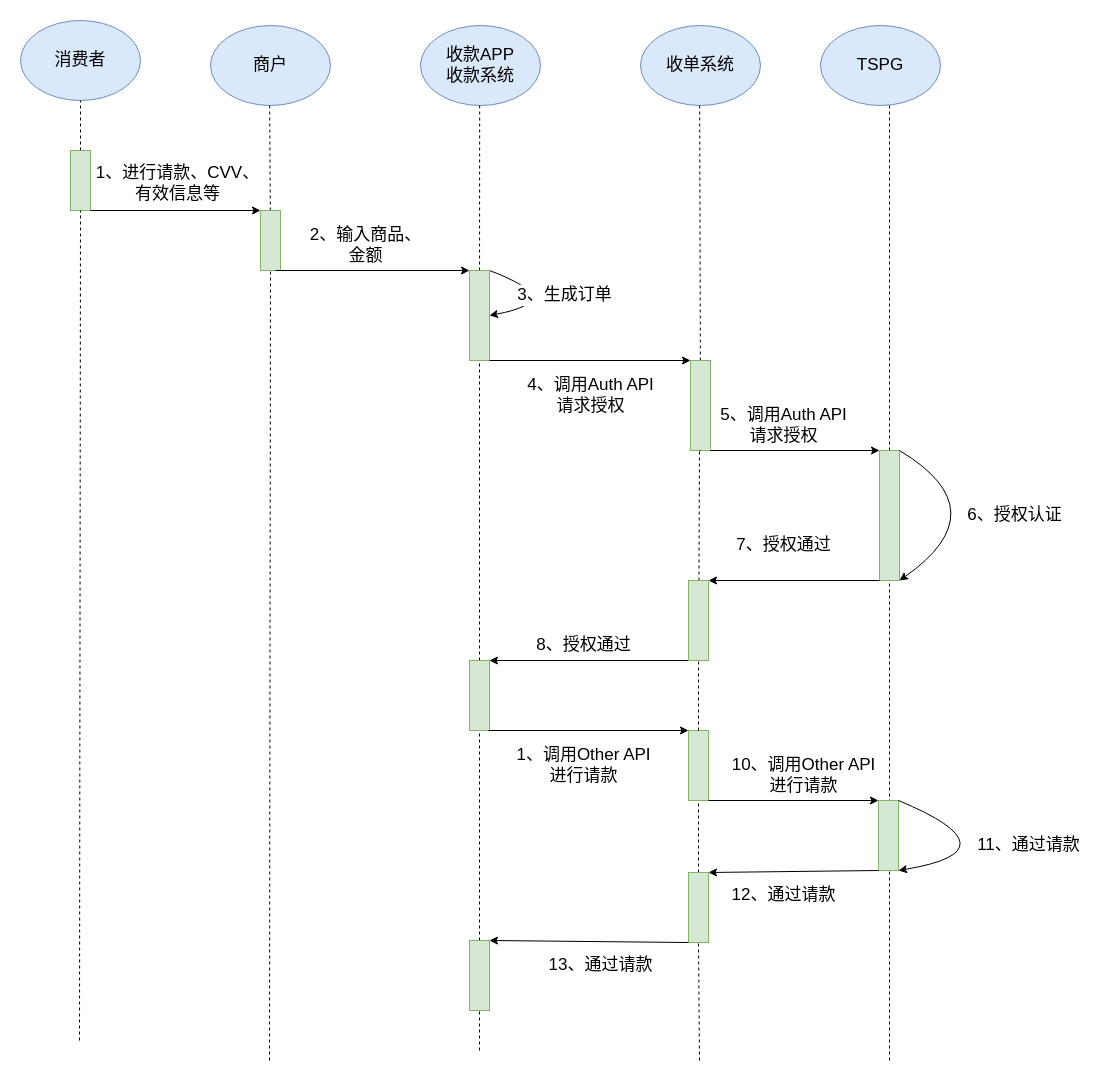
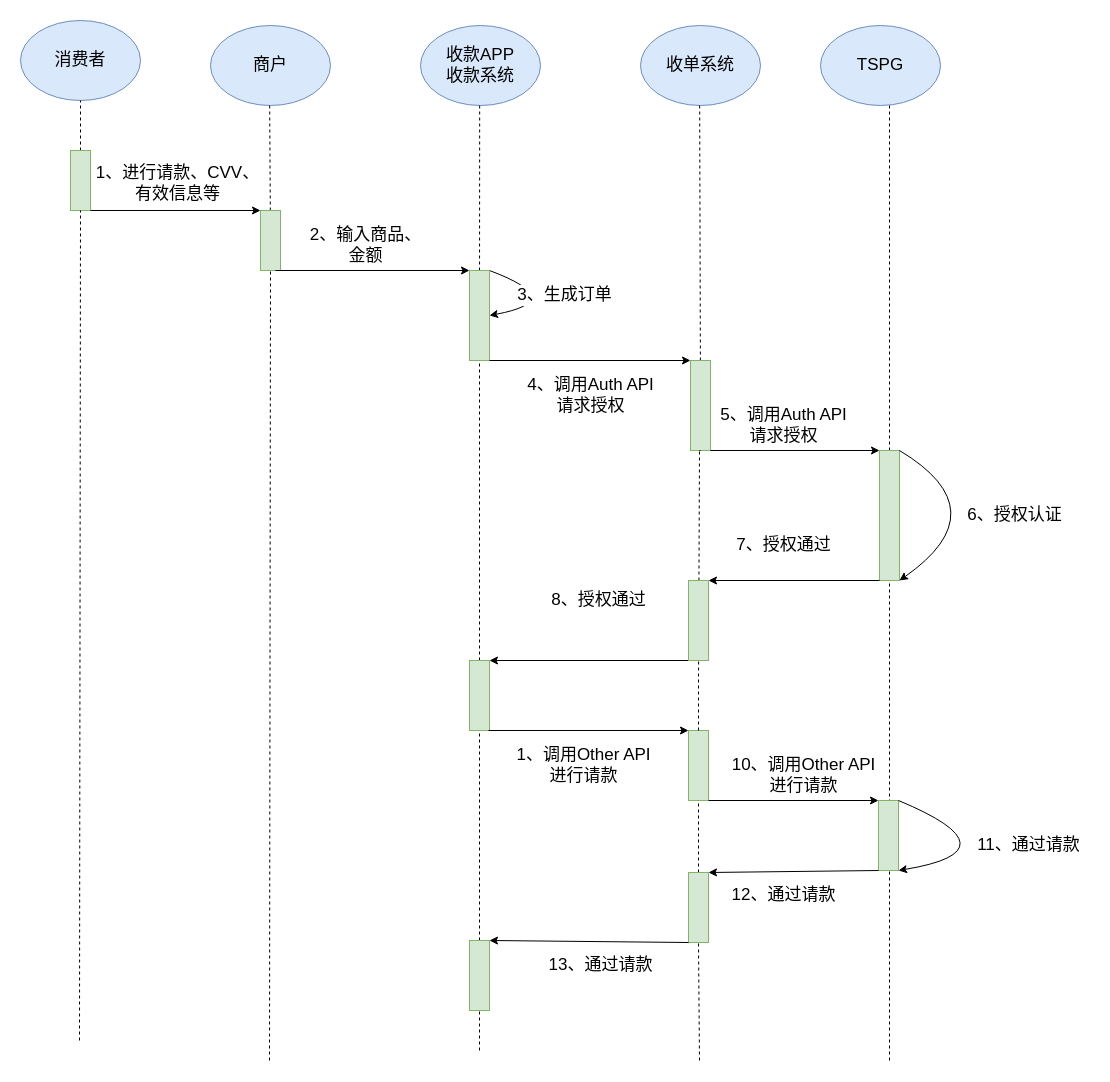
(584, 646) -> (599, 601)
